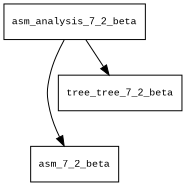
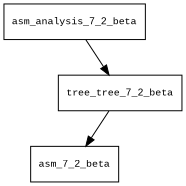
(48, 88) -> (100, 124)
